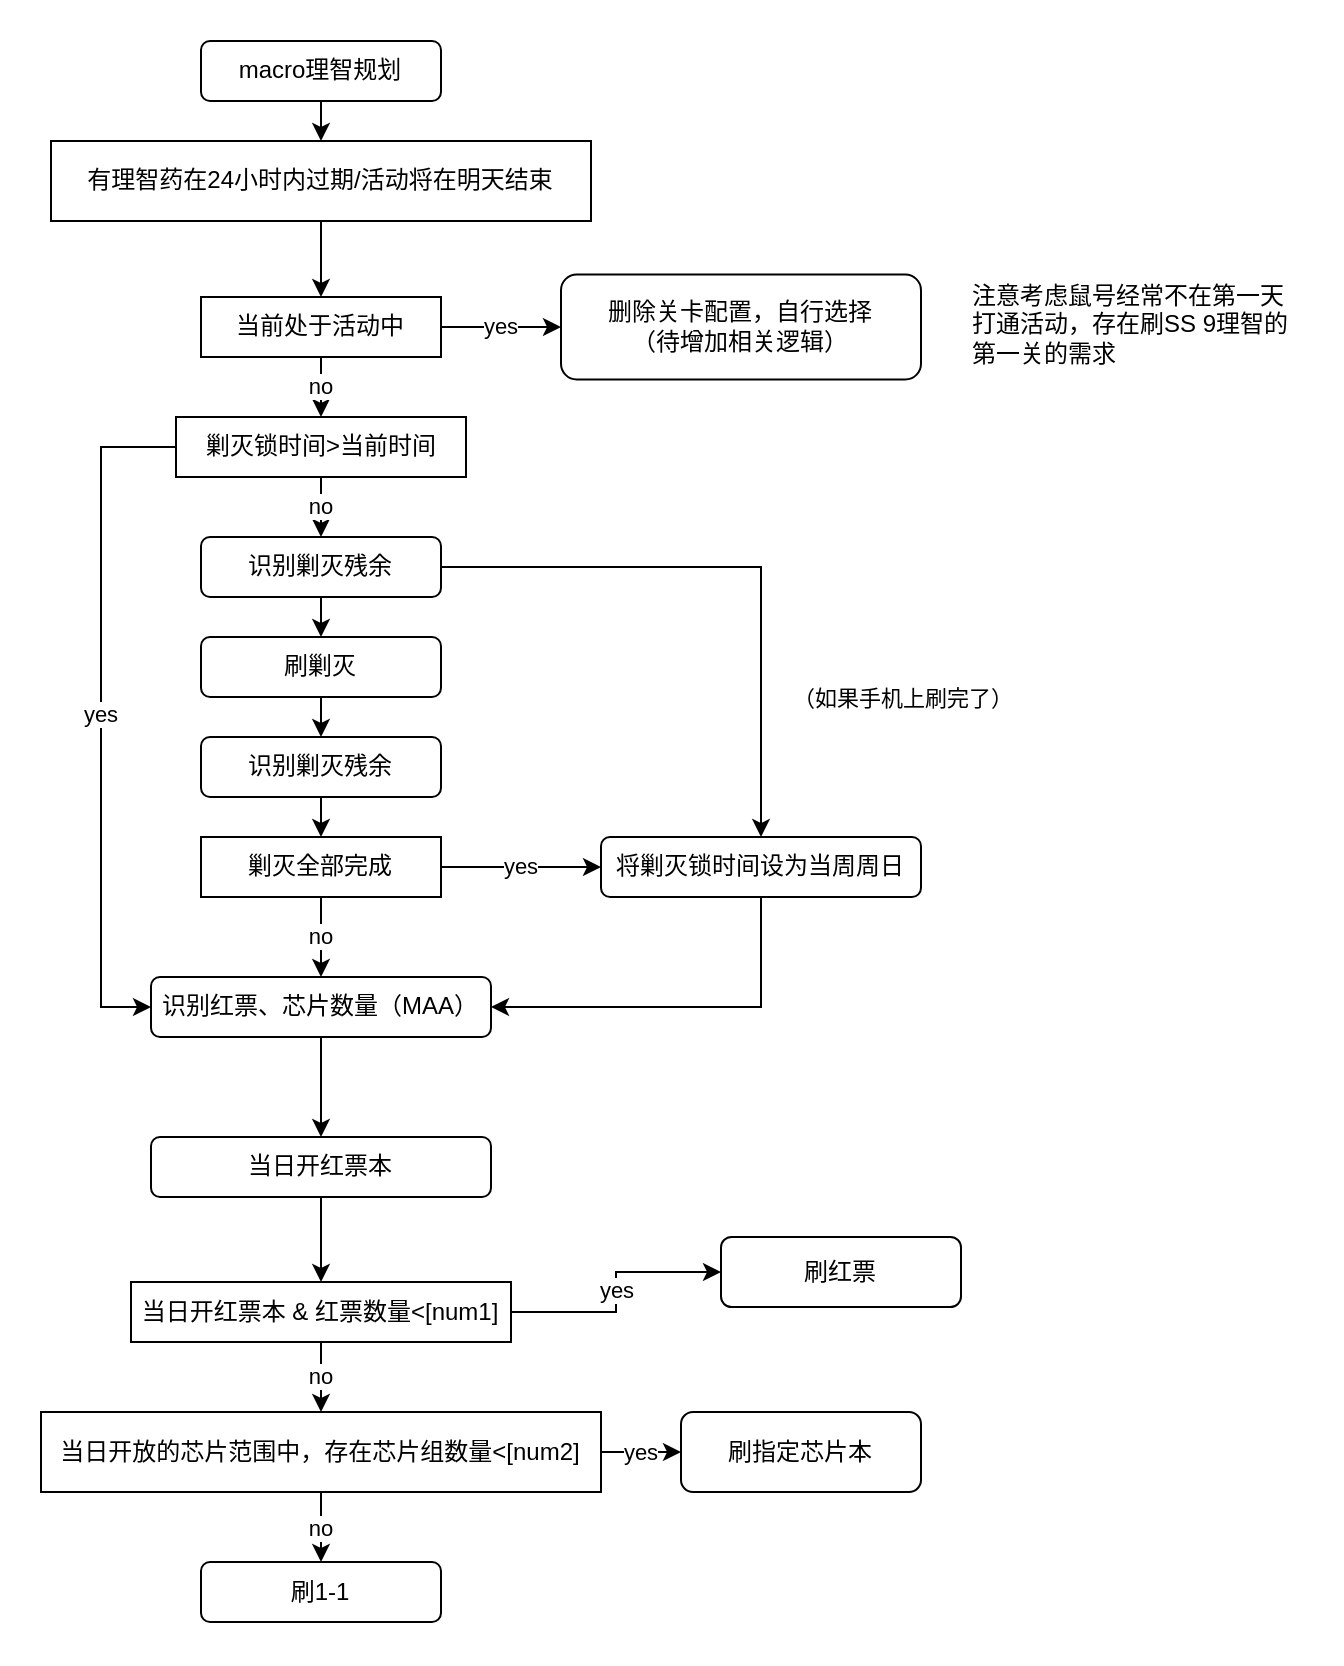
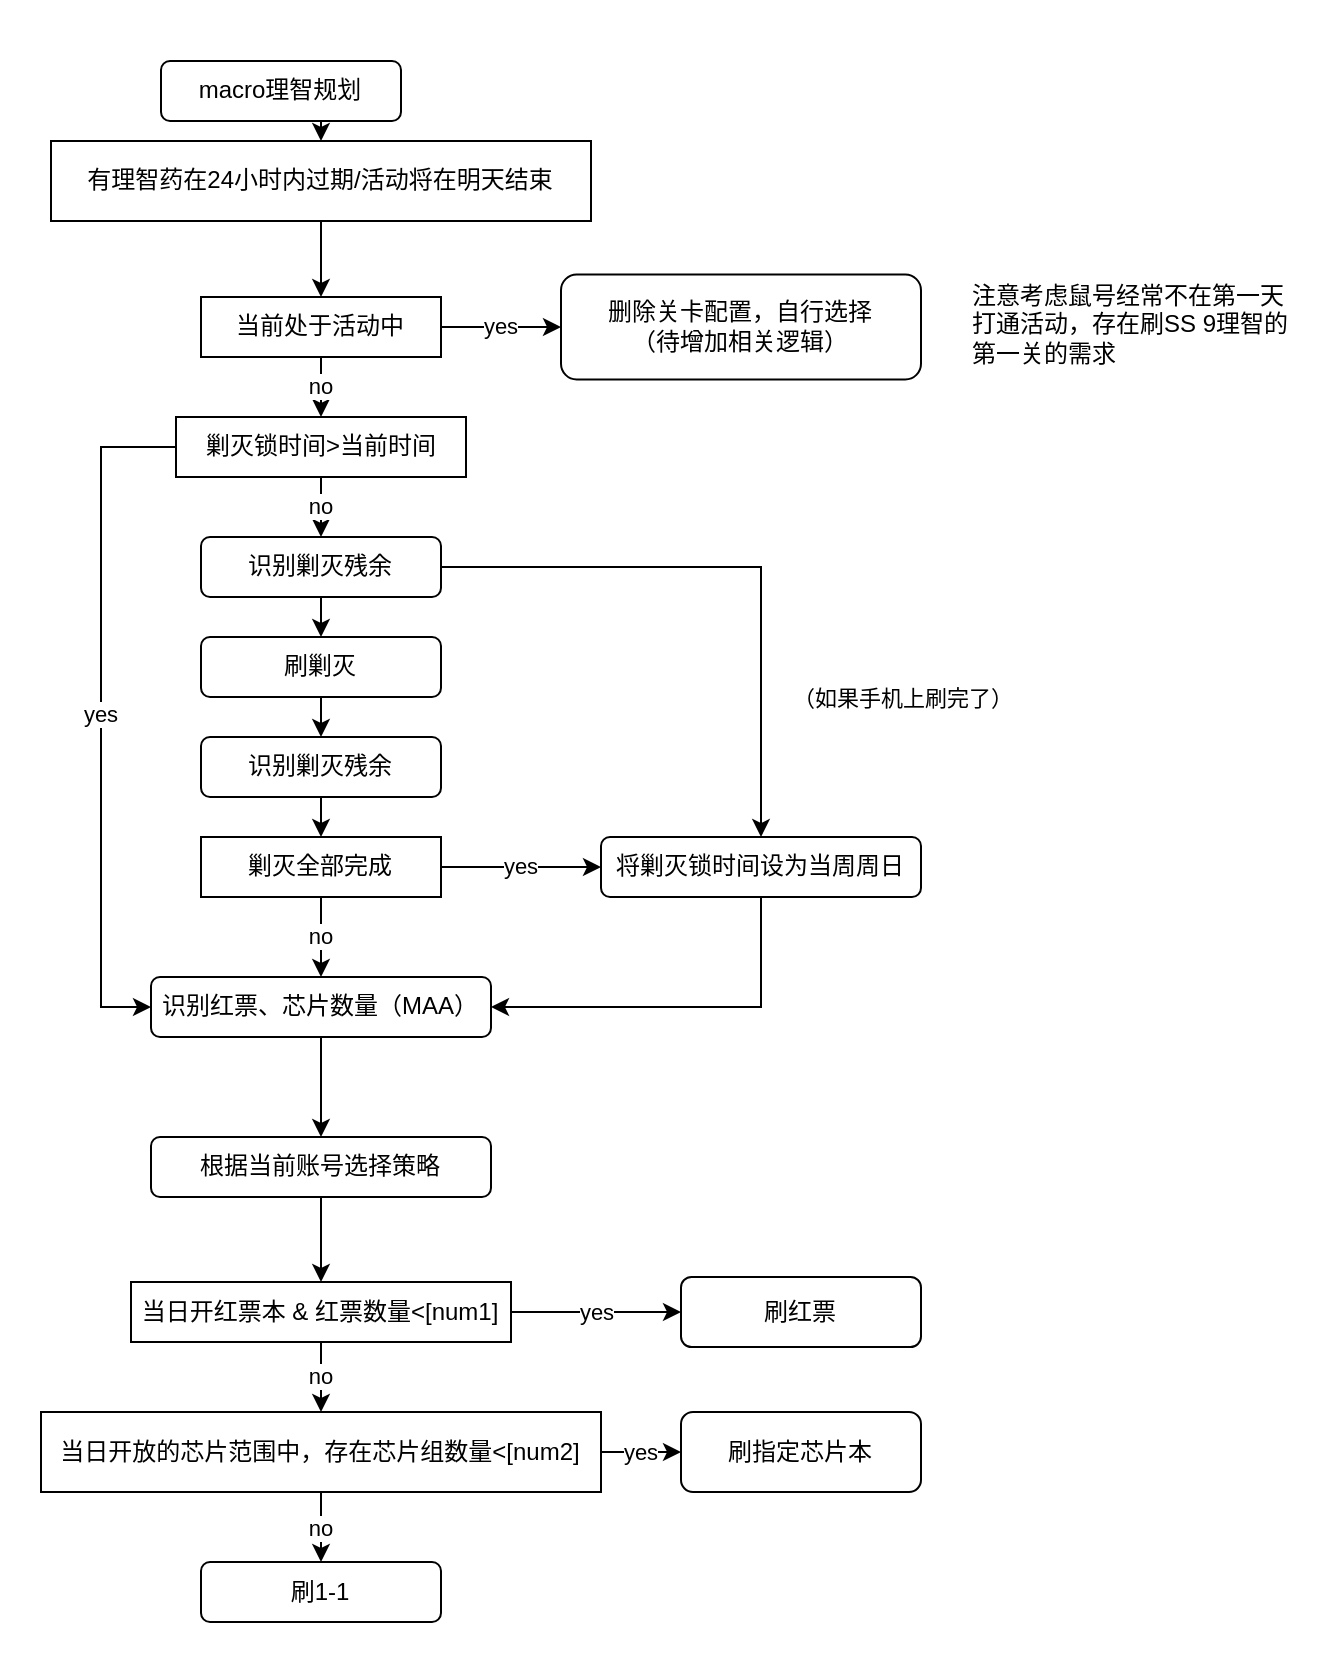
(321, 71) -> (281, 91)
(321, 1167) -> (321, 1167)
(841, 1272) -> (801, 1312)
